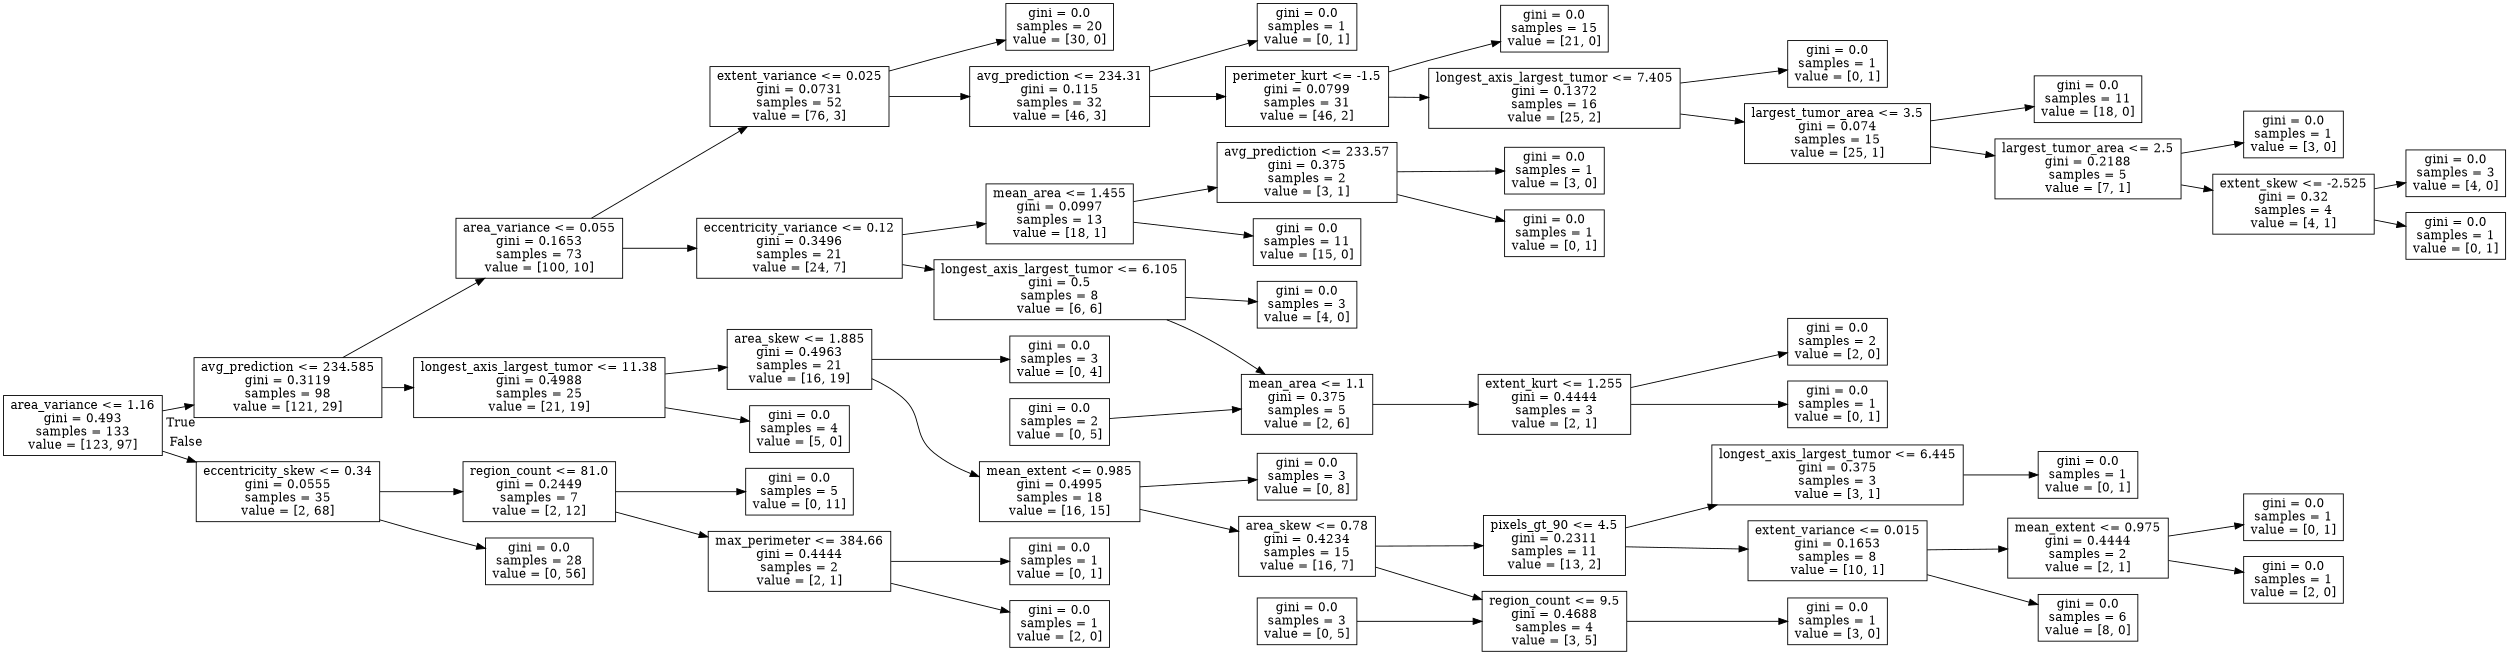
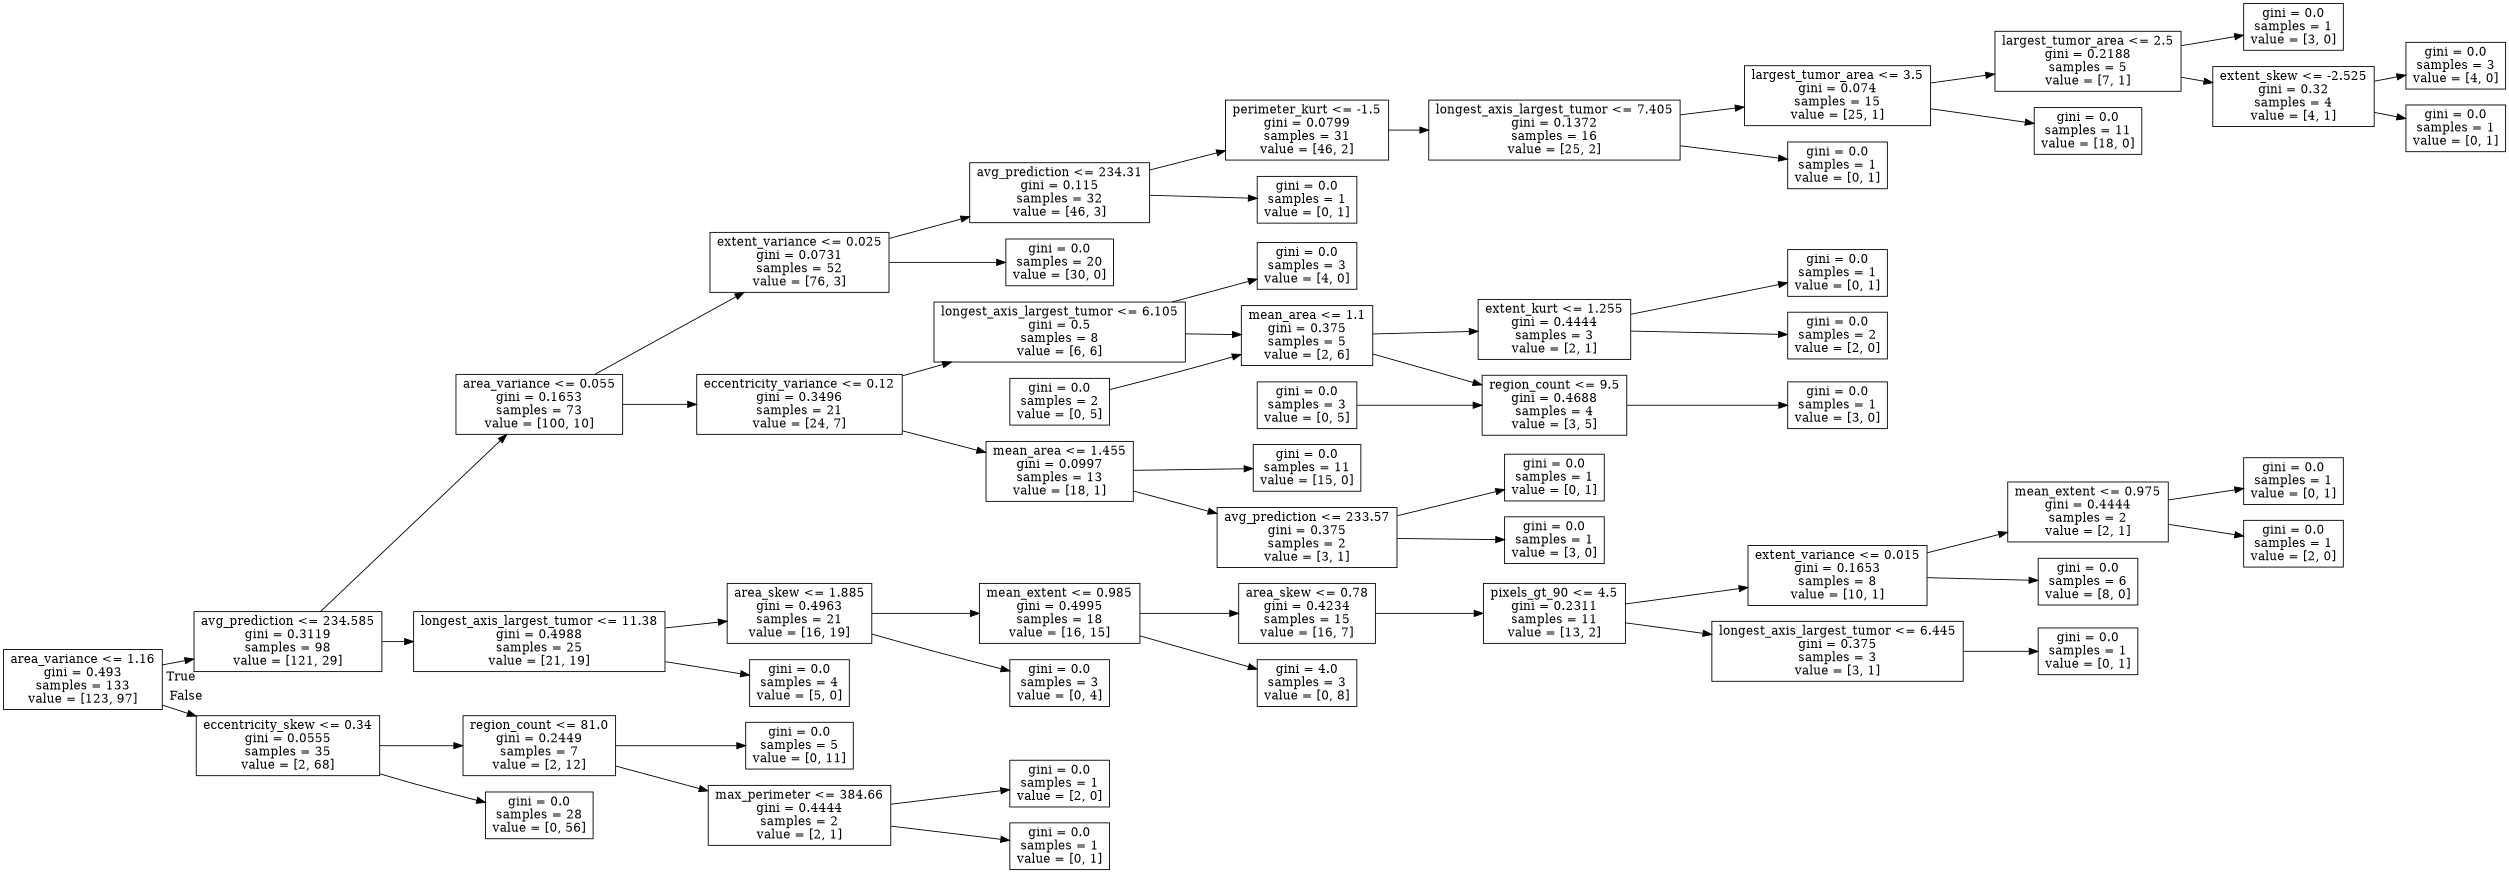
(1554, 29) -> none
(1307, 477) -> (1307, 683)
(1424, 582) -> (1423, 368)
